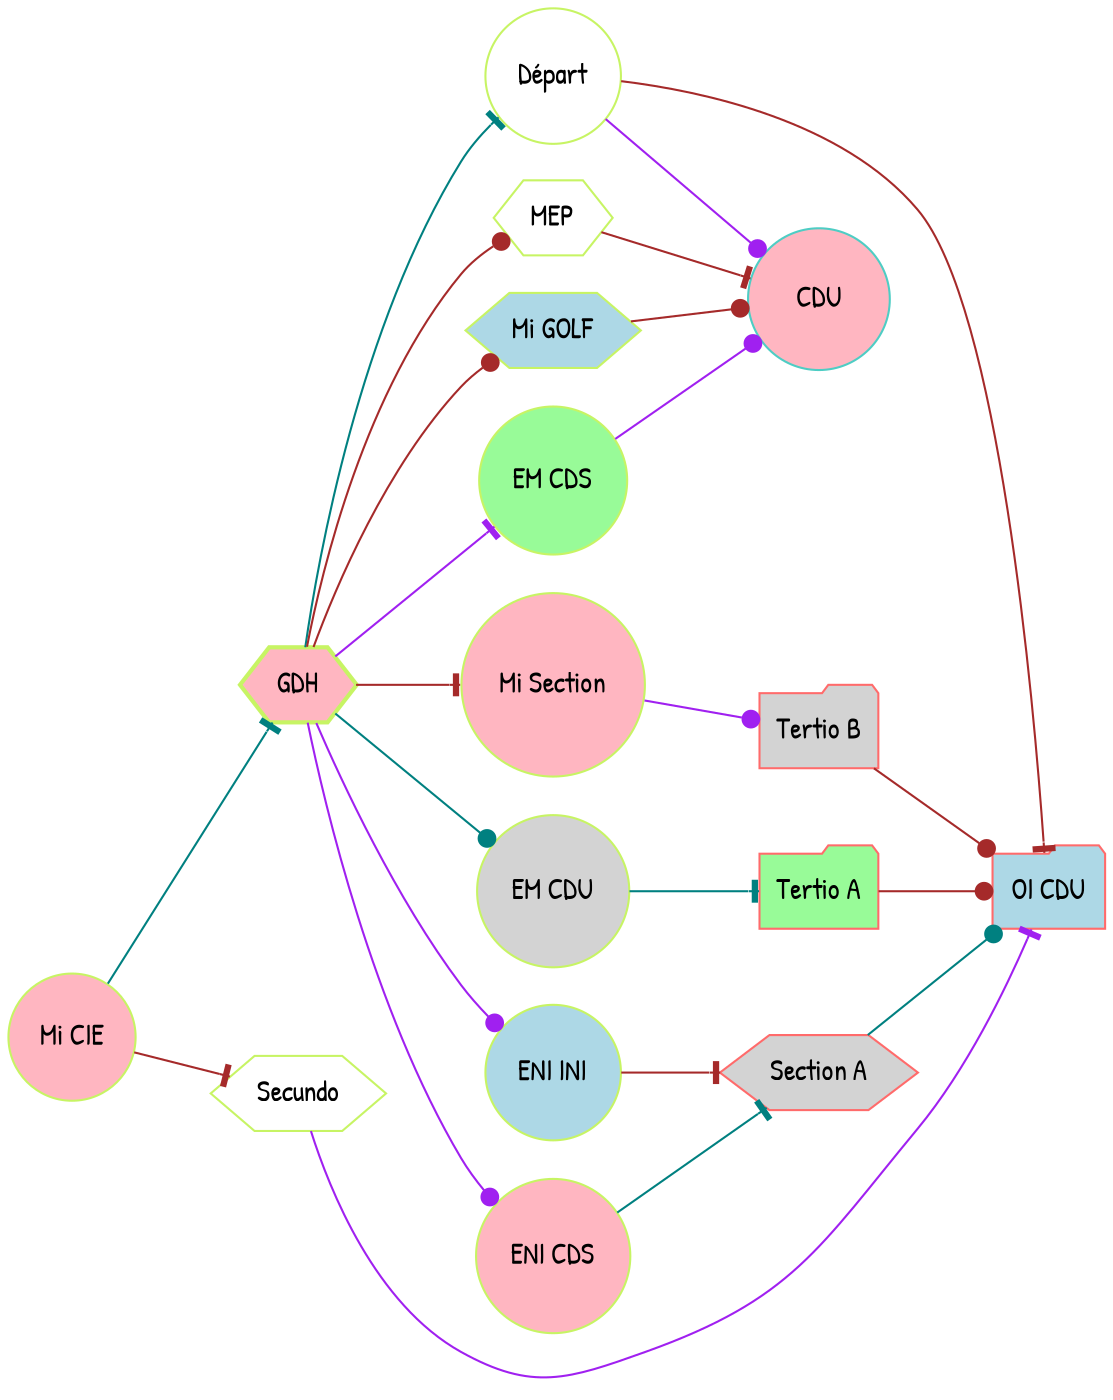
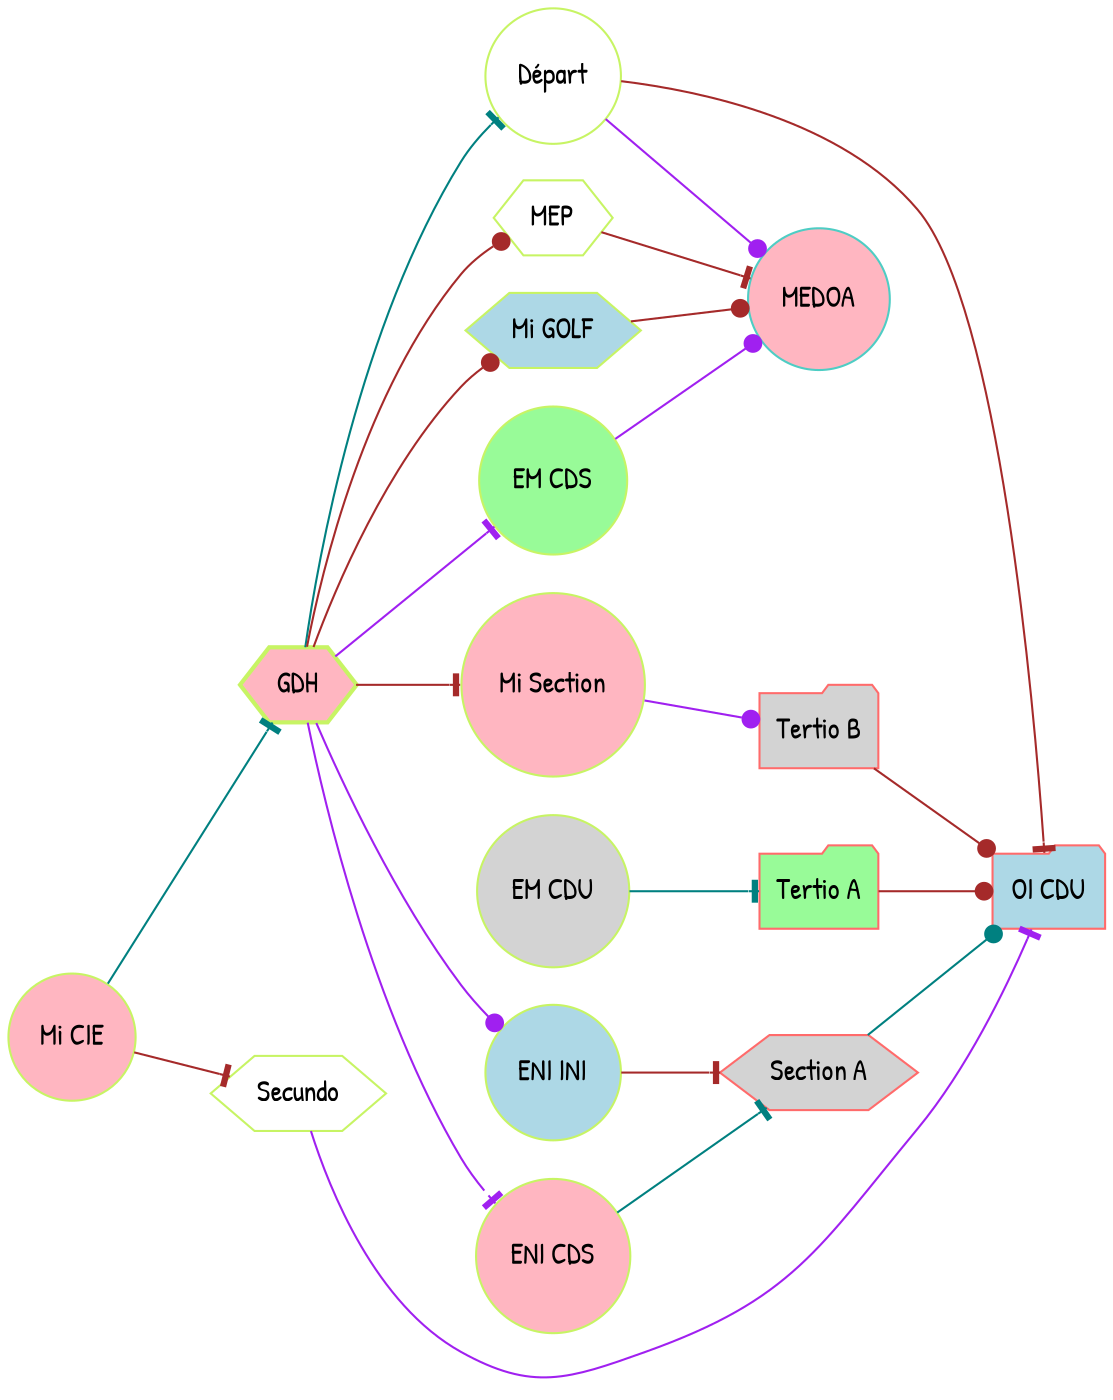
(819, 299) -> (819, 299)
(408, 773) -> none
(374, 965) -> (374, 965)
